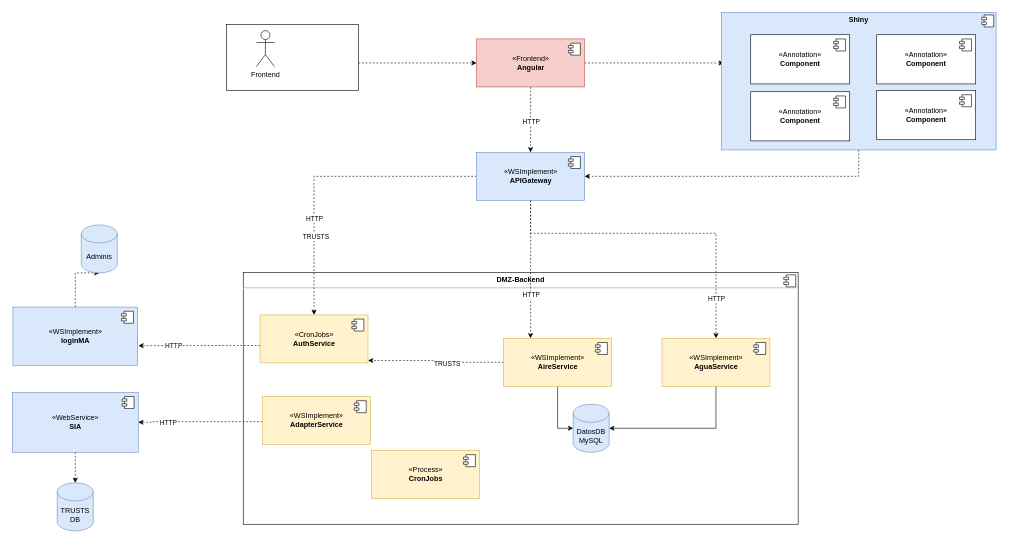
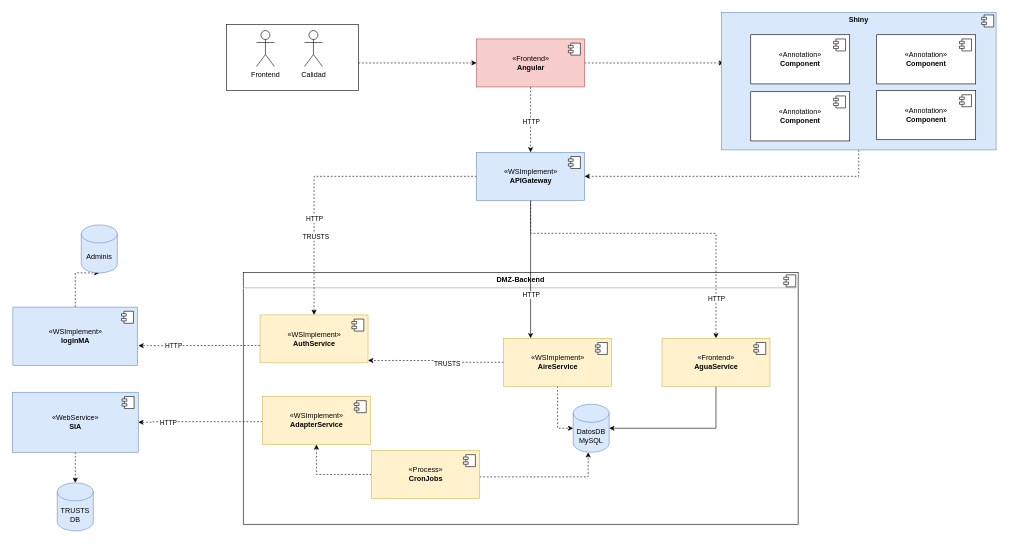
none -> (314, 48)
(531, 284) -> (531, 284)
(314, 339) -> (314, 339)
(716, 362) -> (716, 362)
(558, 412) -> (558, 412)
none -> (588, 457)
none -> (332, 474)
